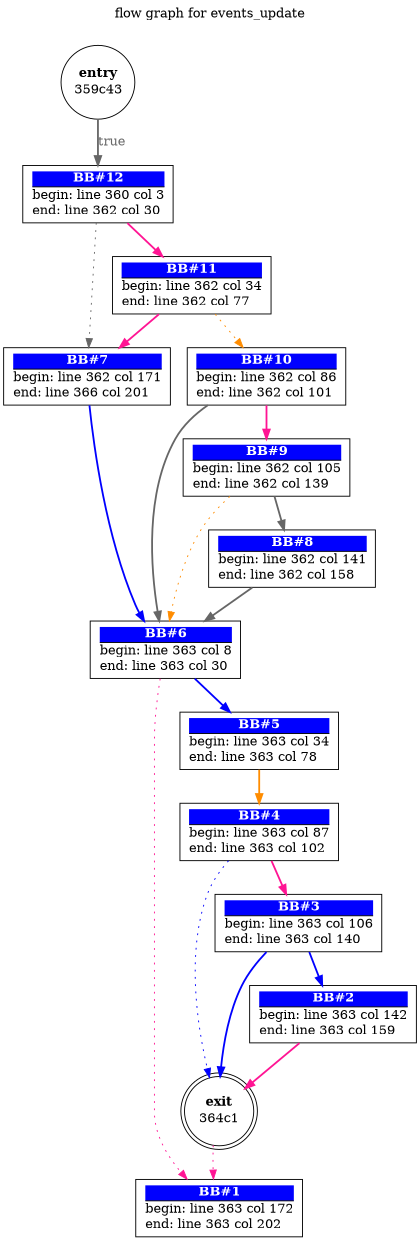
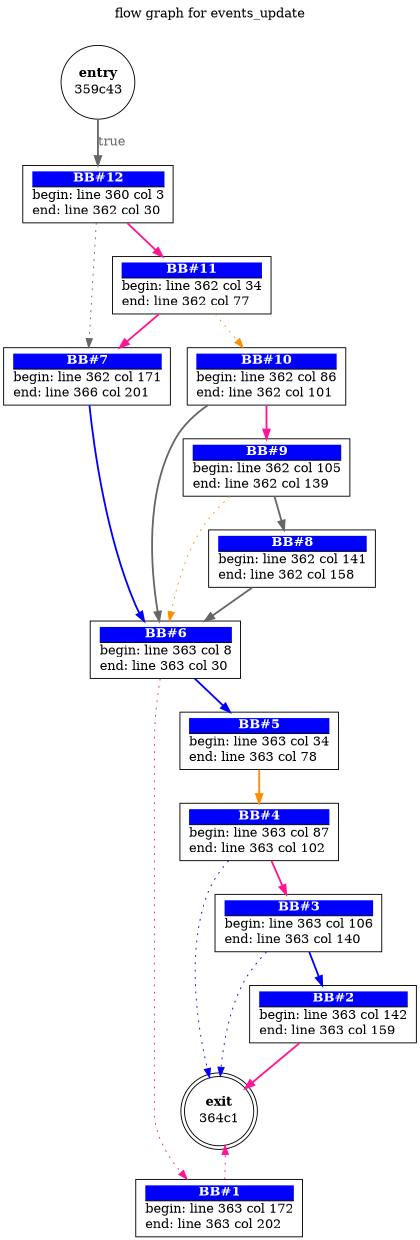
(234, 1005) -> (234, 1005)
(213, 1158) -> (225, 1167)
